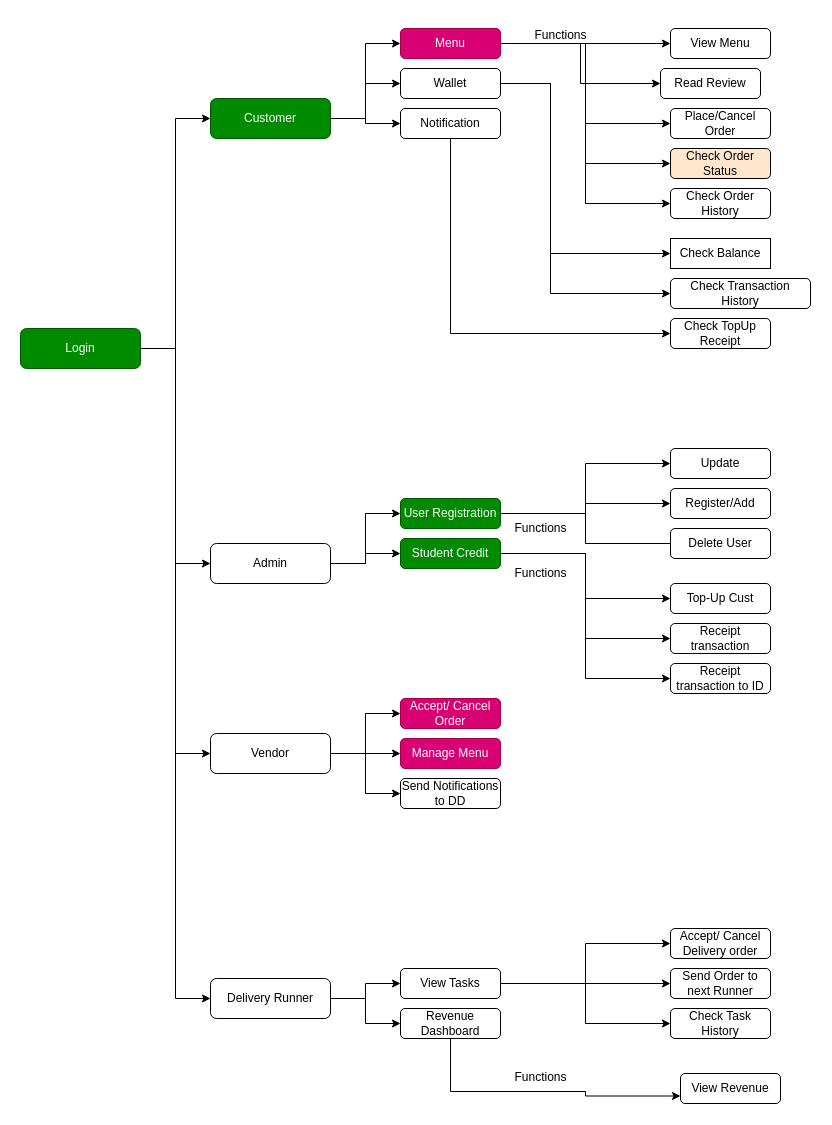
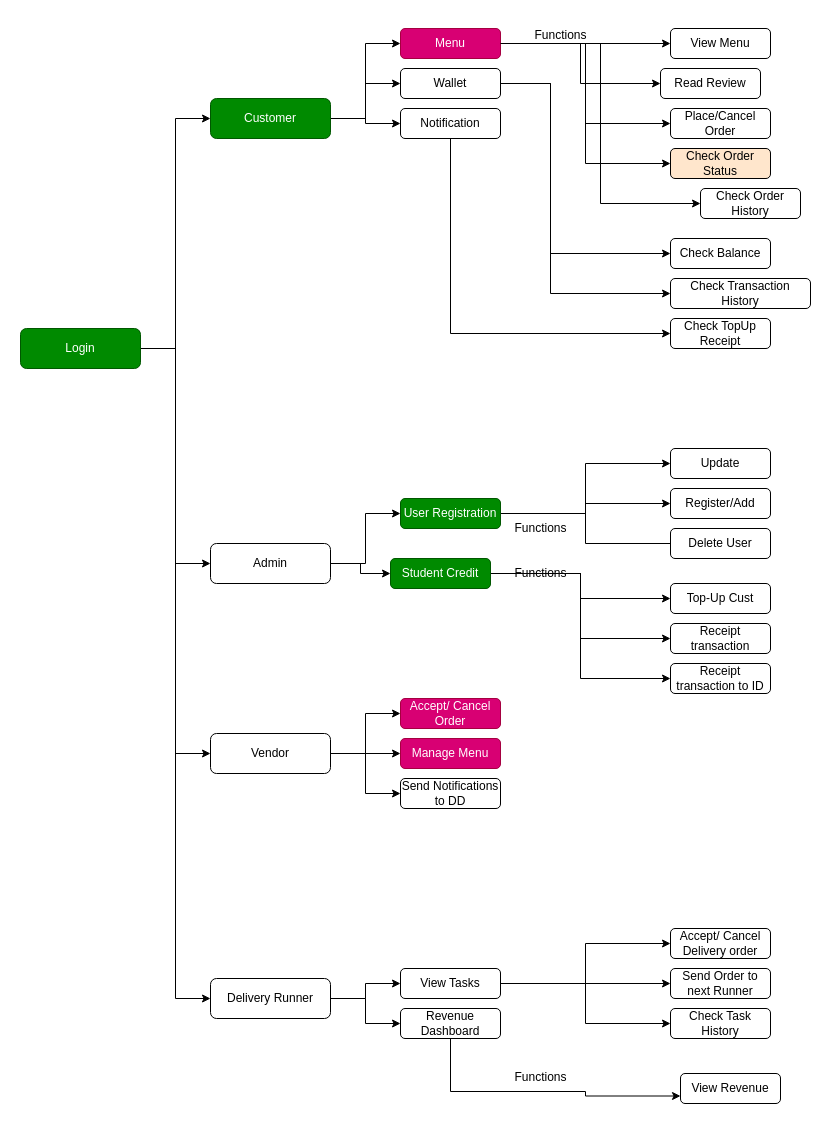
(721, 204) -> (751, 204)
(721, 254) -> (721, 254)
(451, 554) -> (441, 574)
